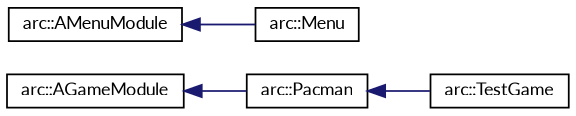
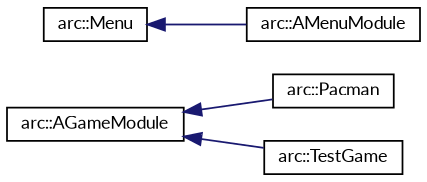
(228, 24) -> (206, 24)
(408, 91) -> (232, 143)
